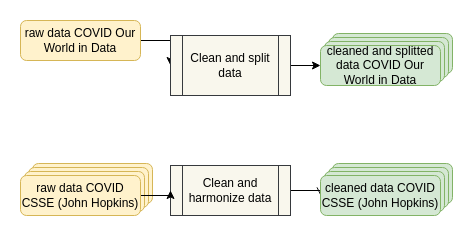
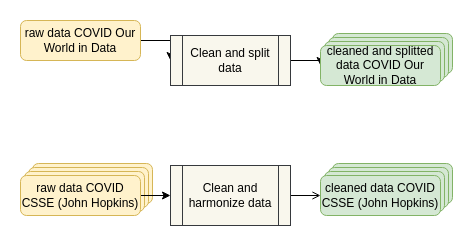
(231, 66) -> (231, 61)
(231, 191) -> (231, 196)
